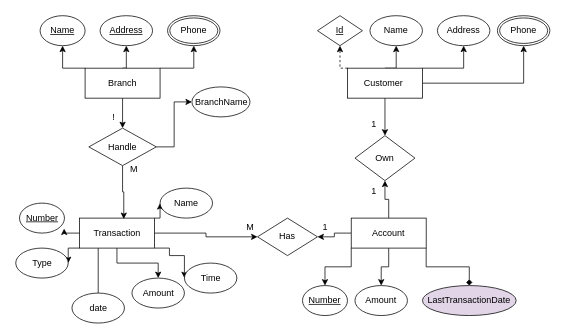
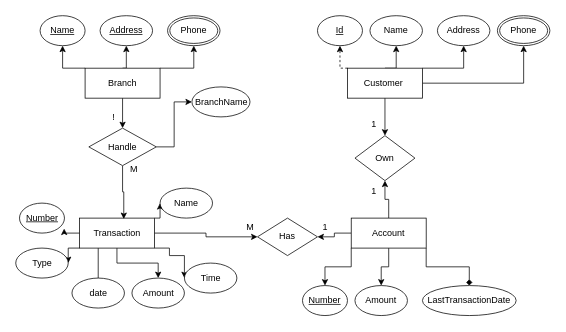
(340, 30) -> (340, 30)
(470, 300) -> (470, 300)
(98, 308) -> (98, 293)
